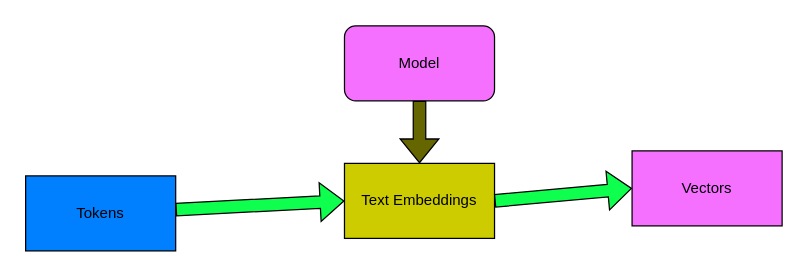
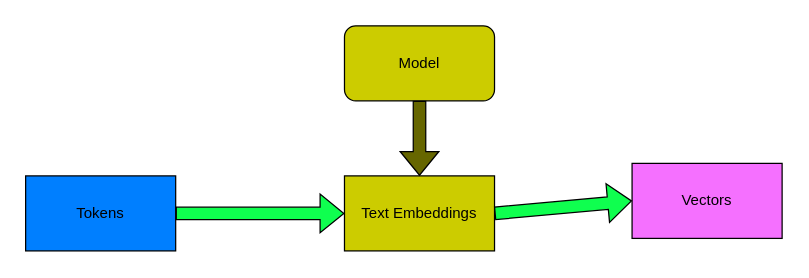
(419, 63) -> (419, 63)
(707, 188) -> (707, 201)
(419, 201) -> (419, 213)
